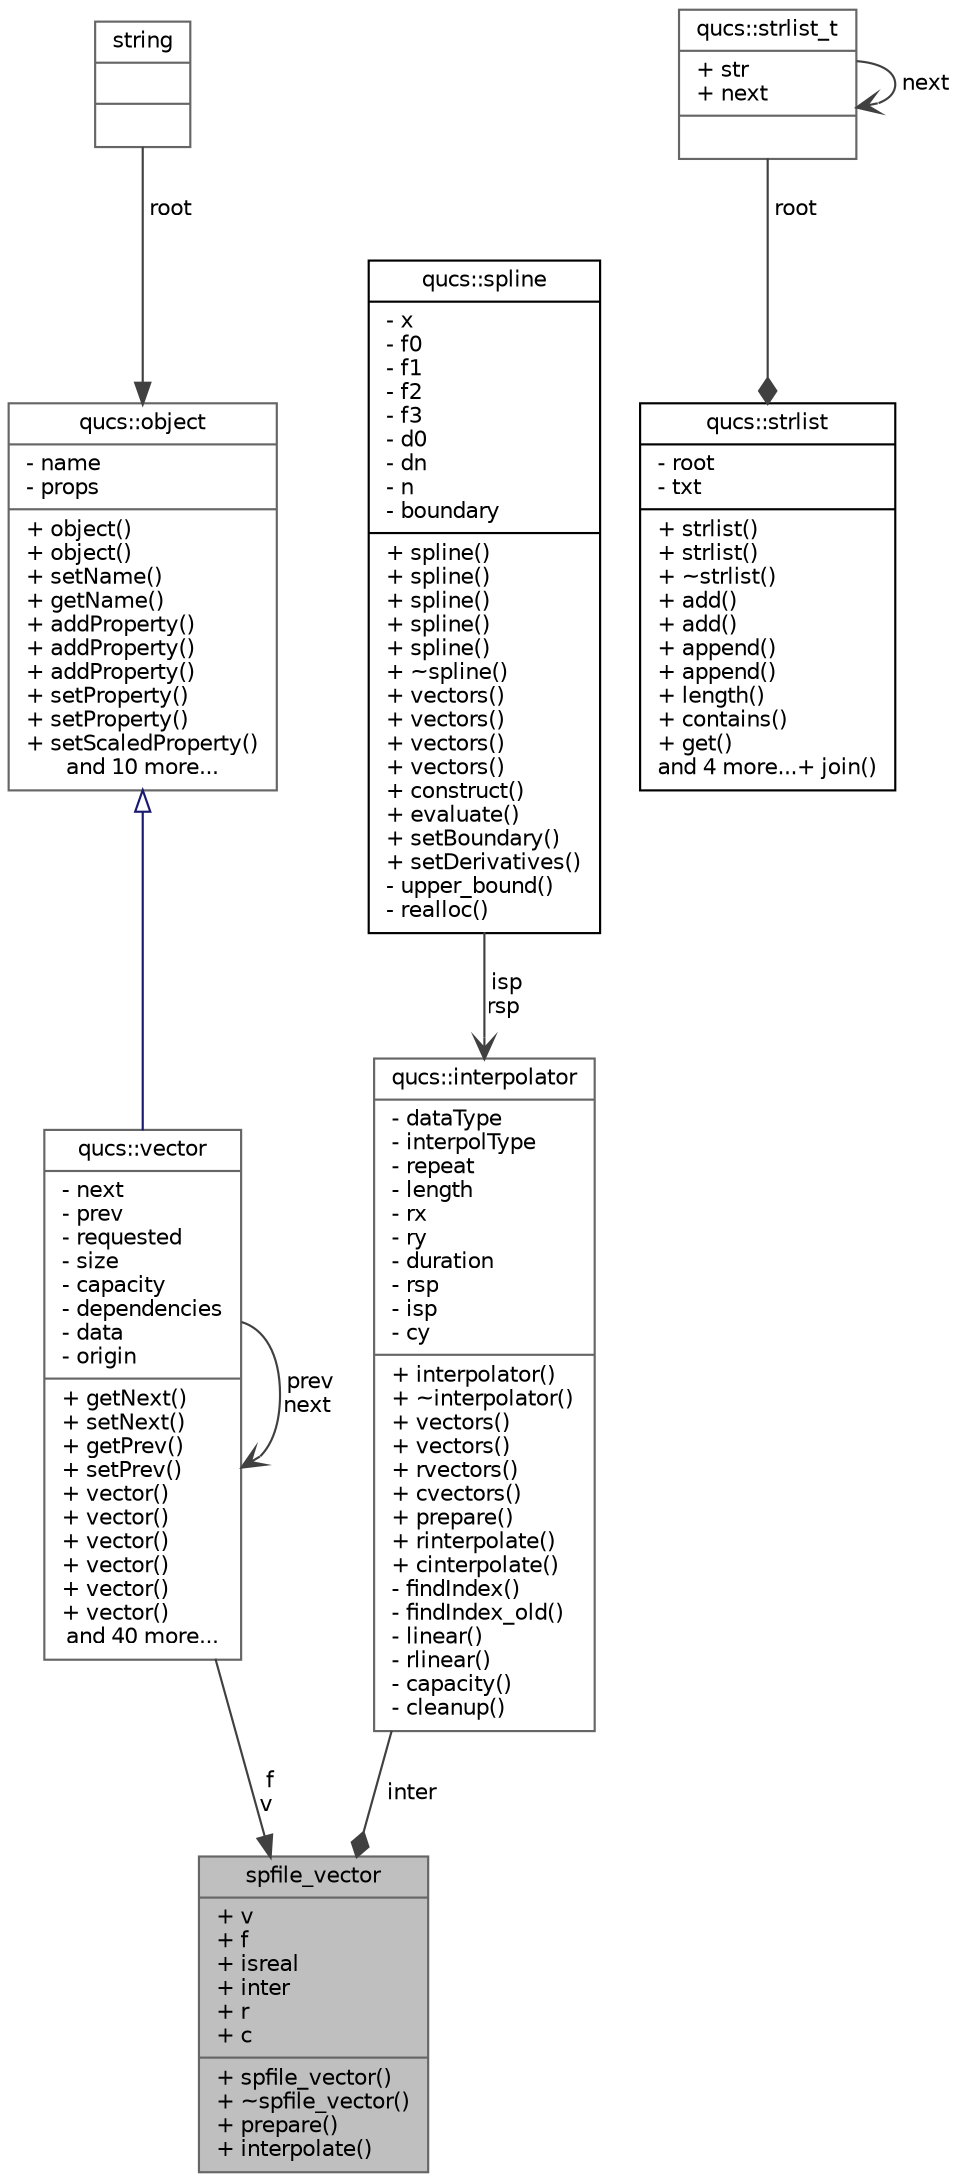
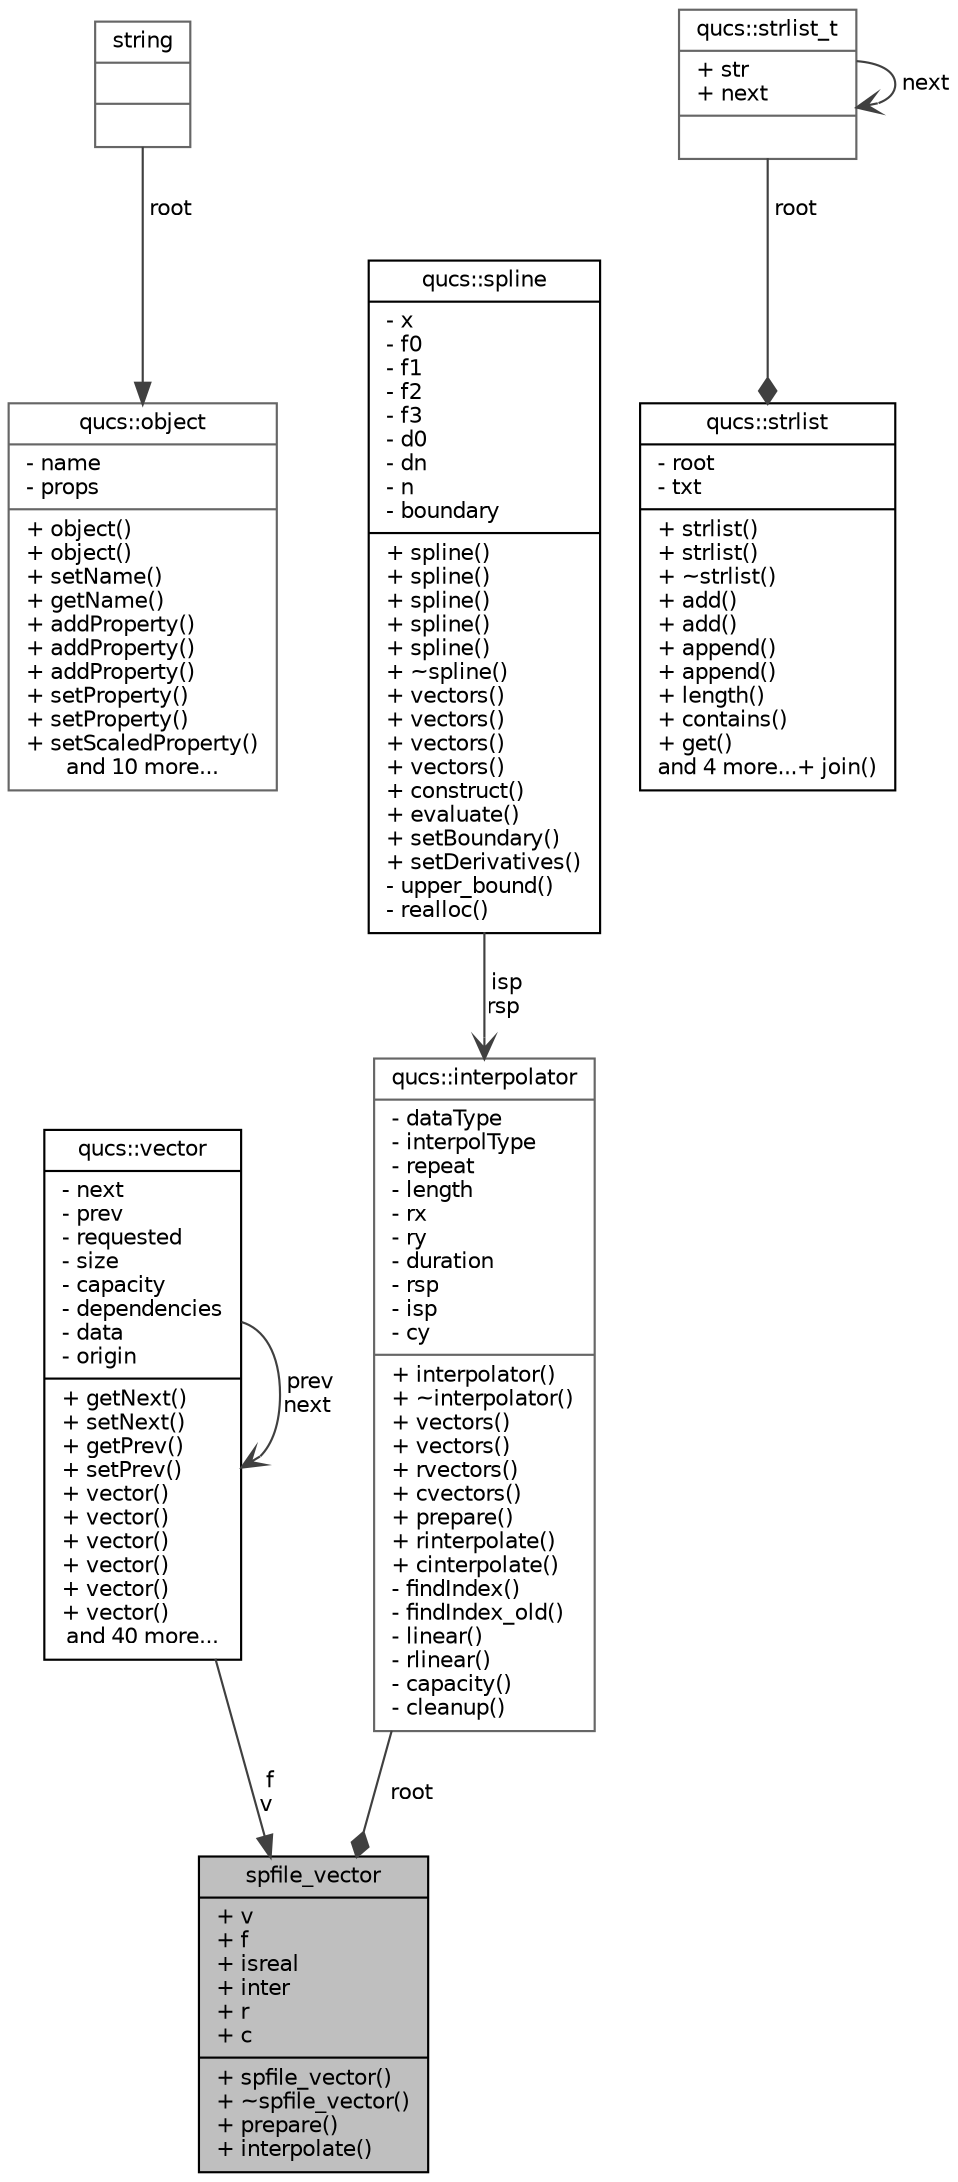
(143, 971) -> none
(143, 1395) -> (143, 1395)
(409, 1794) -> (409, 1794)
(314, 2014) -> (314, 2014)
